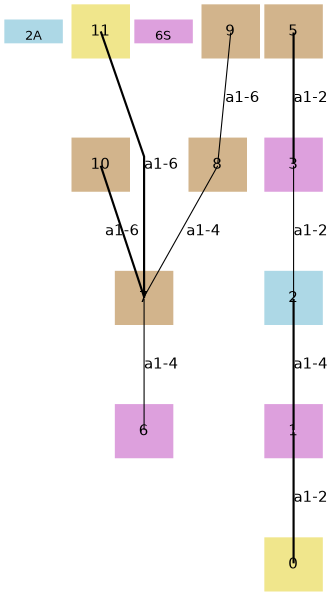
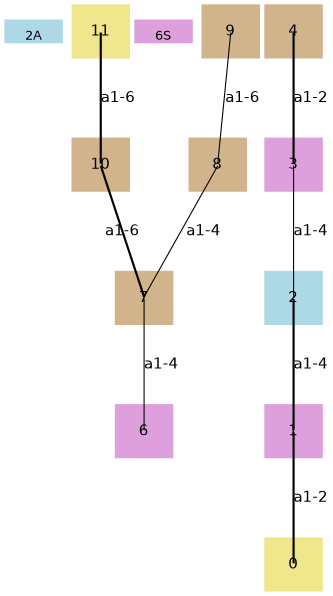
(294, 31) -> (294, 31)
(144, 161) -> (101, 98)
(311, 231) -> (311, 231)
